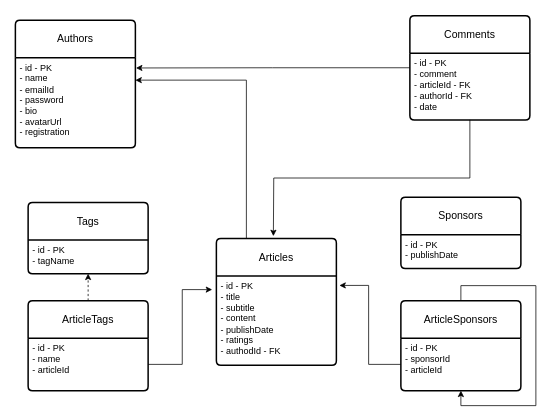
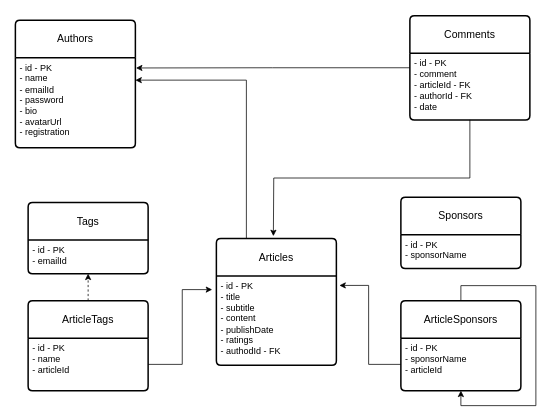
(435, 250) -> (437, 250)
(54, 256) -> (52, 256)
(432, 359) -> (437, 359)
